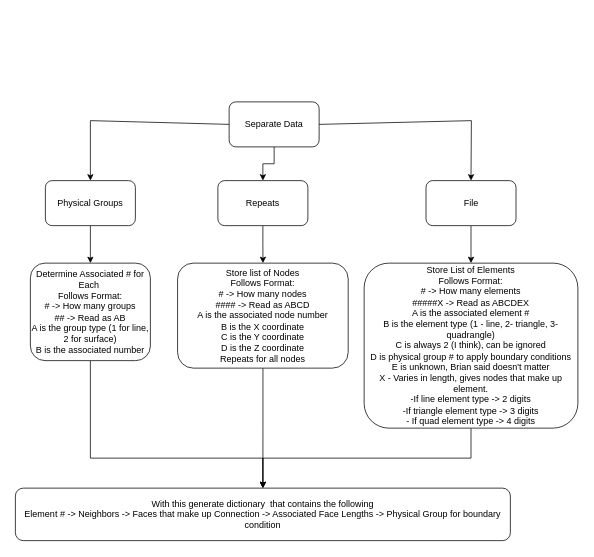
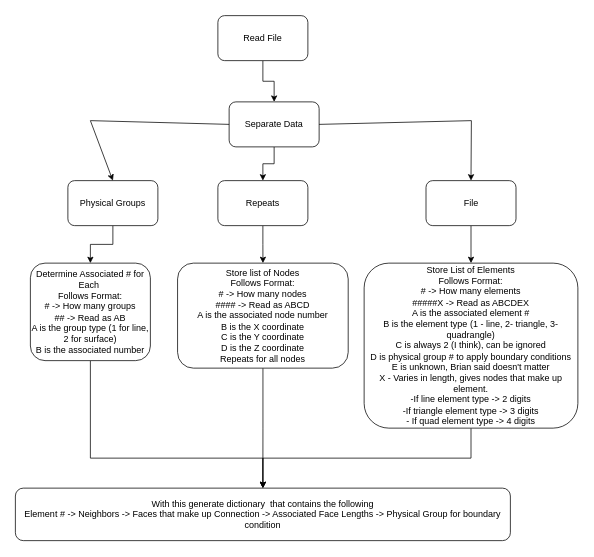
none -> (263, 38)
none -> (268, 81)
(90, 203) -> (113, 203)
